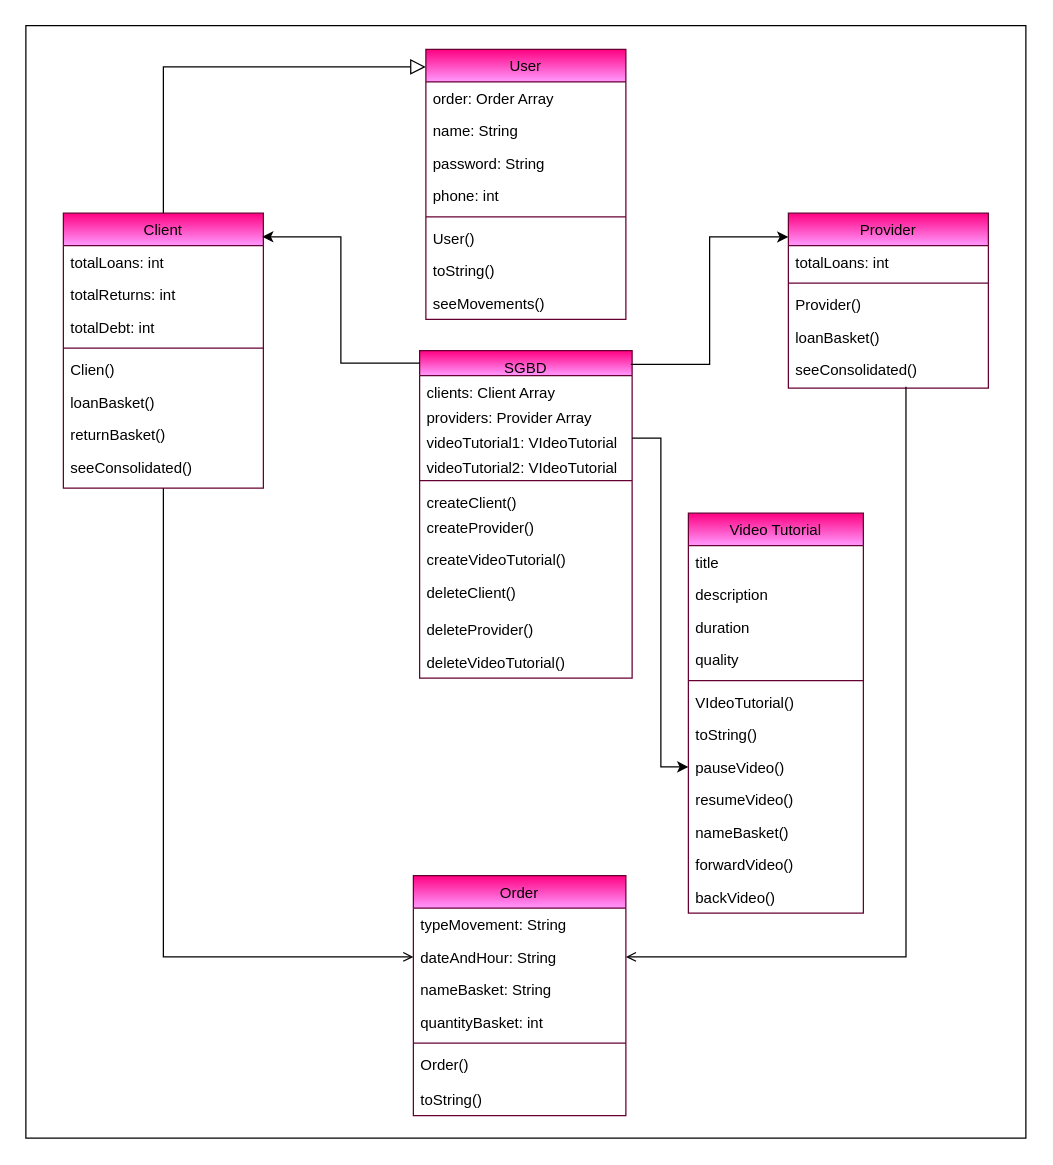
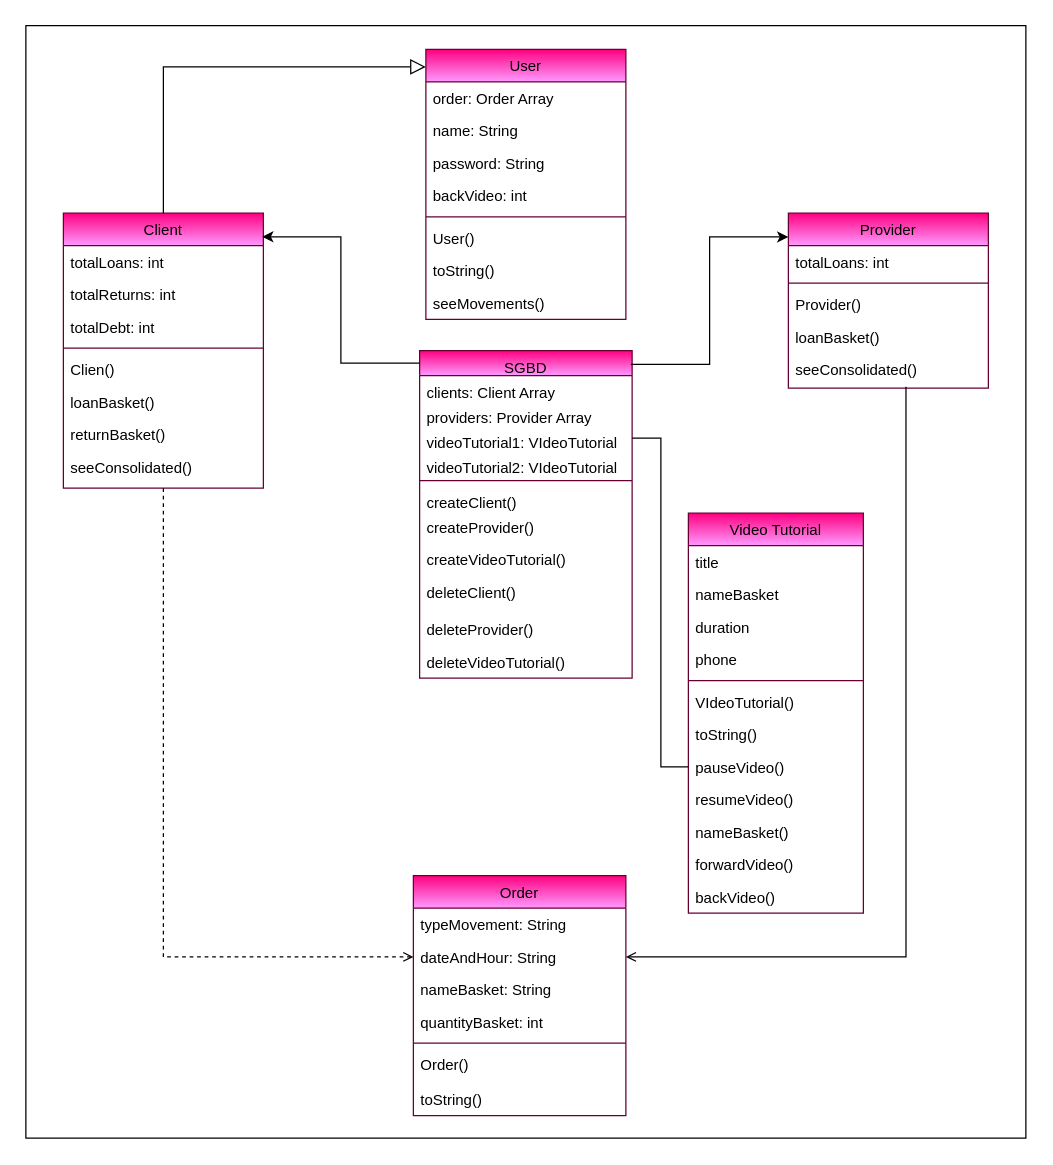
(469, 196) -> (484, 196)
(737, 595) -> (737, 595)
(721, 660) -> (716, 660)
(678, 767) -> (681, 767)
(163, 847) -> (163, 847)
